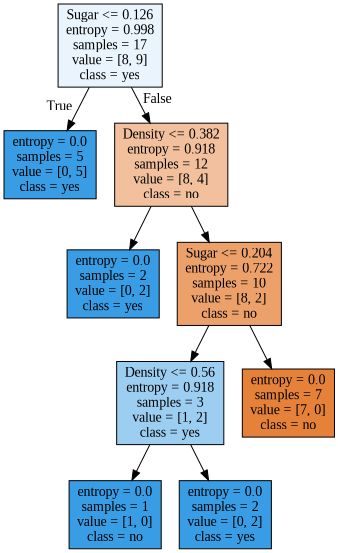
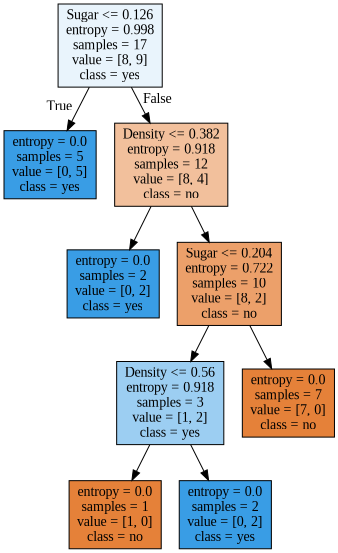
(115, 515) -> (115, 515)
